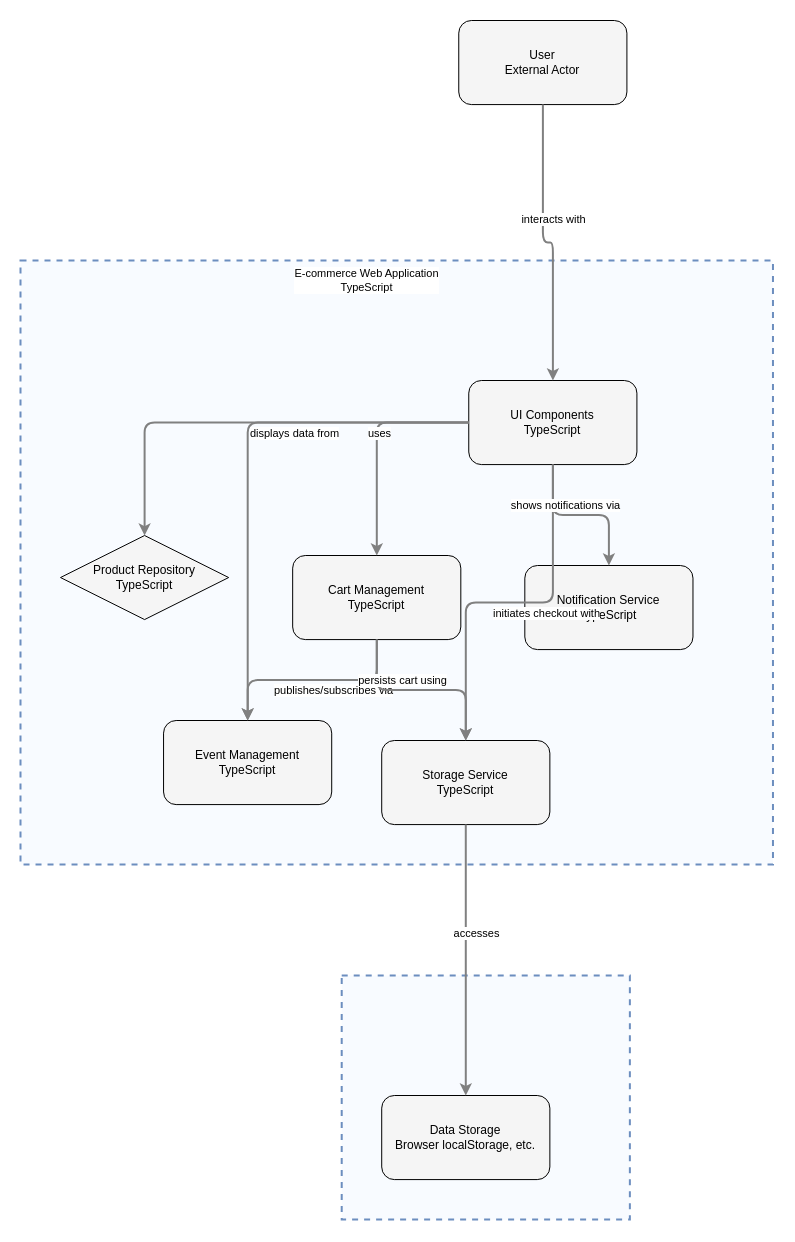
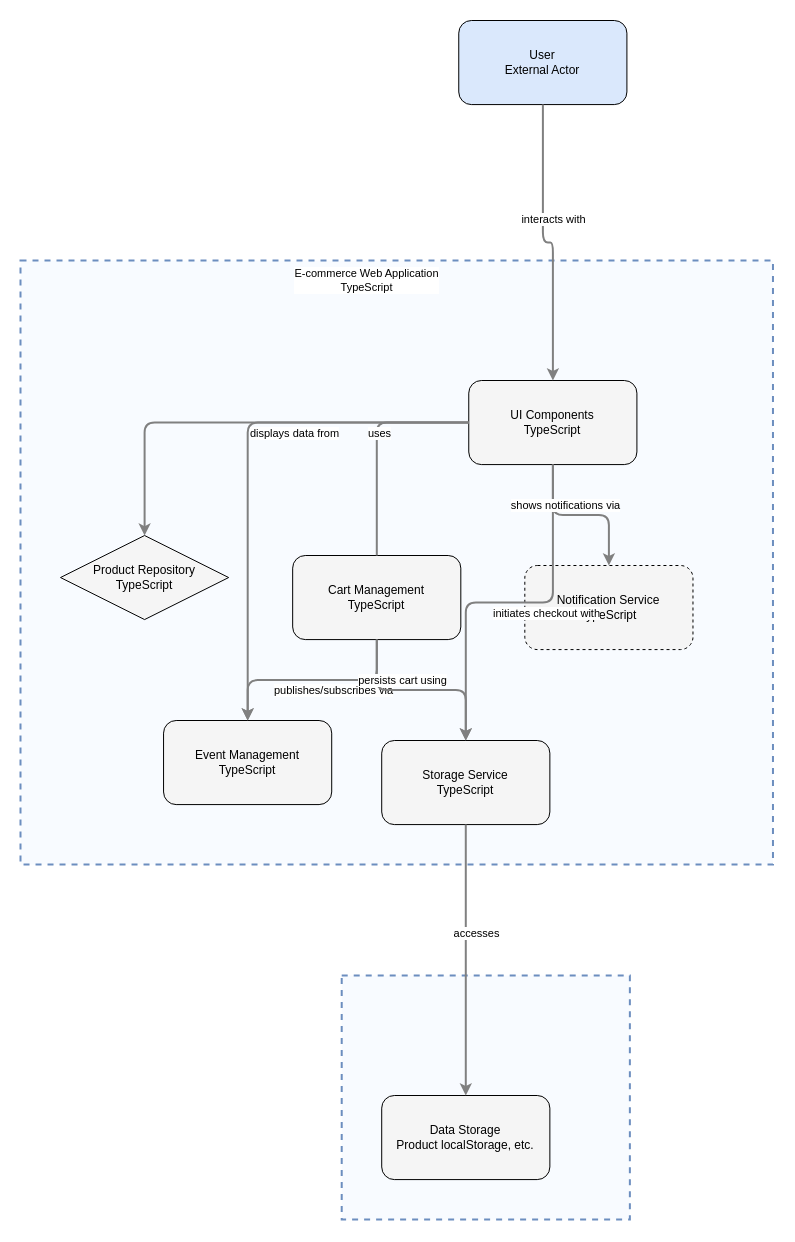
(543, 63) -> (543, 63)
(377, 545) -> (377, 549)
(609, 608) -> (609, 608)
(466, 1138) -> (466, 1138)
